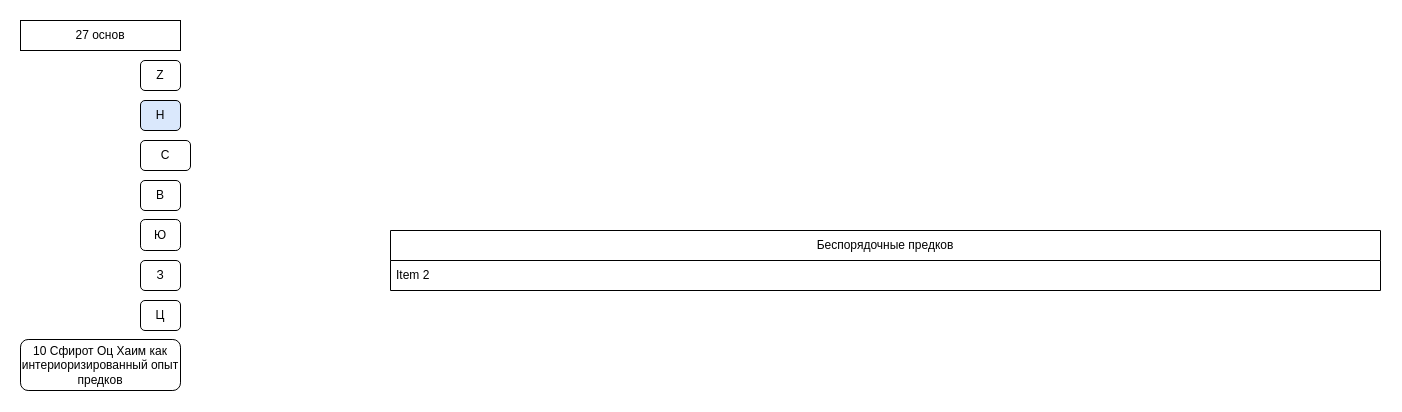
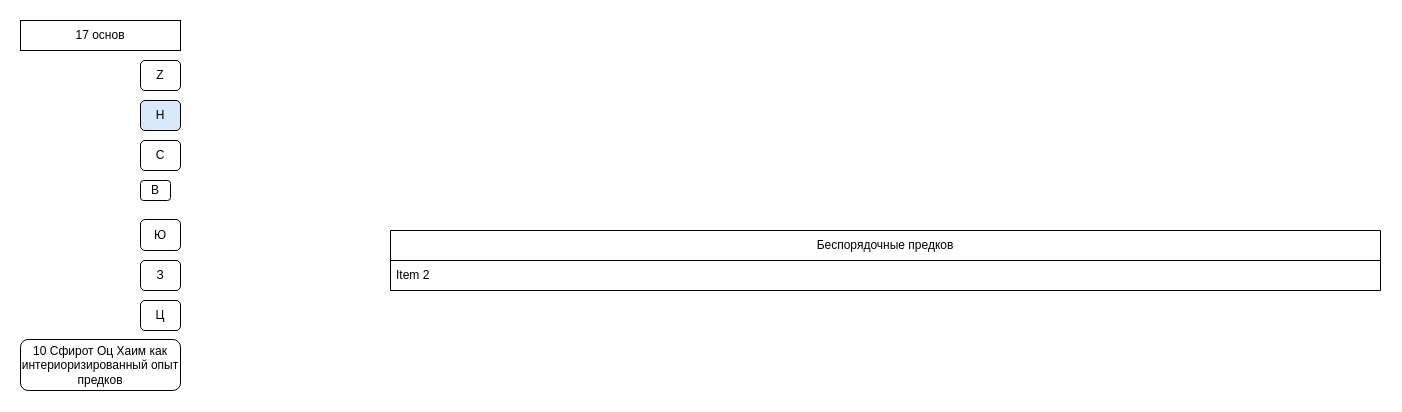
(101, 36) -> (101, 36)
(166, 156) -> (161, 156)
(161, 196) -> (156, 191)
